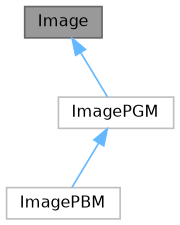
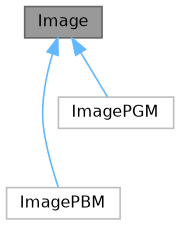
(85, 165) -> (43, 121)
